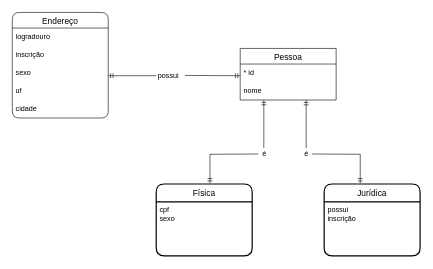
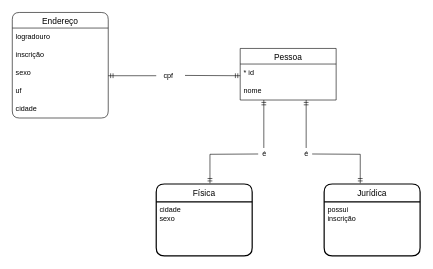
(169, 76) -> (169, 76)
(166, 210) -> (171, 210)
